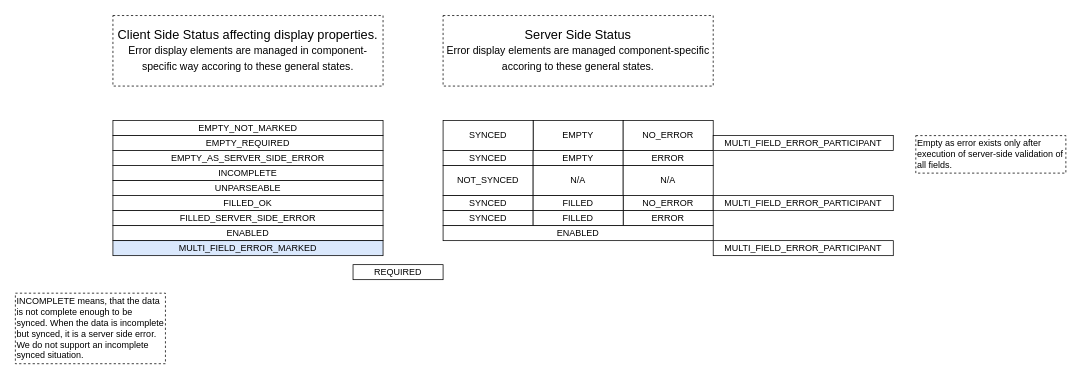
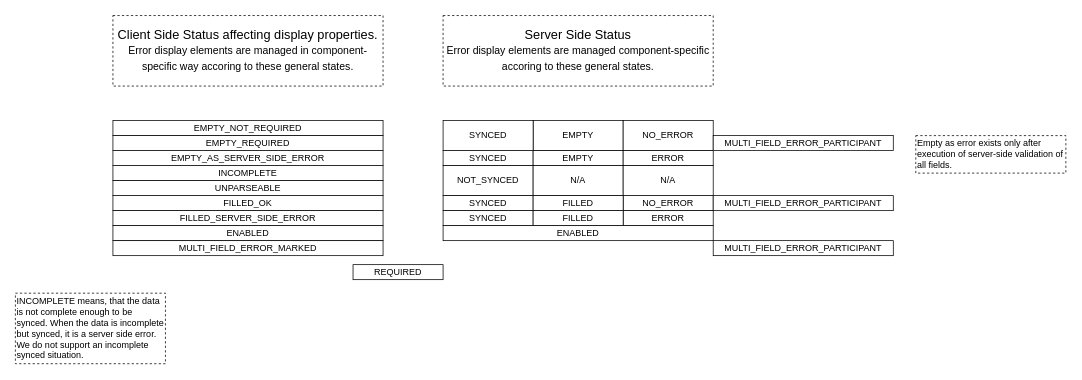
(248, 128) -> (248, 128)
(248, 248) -> (248, 248)
